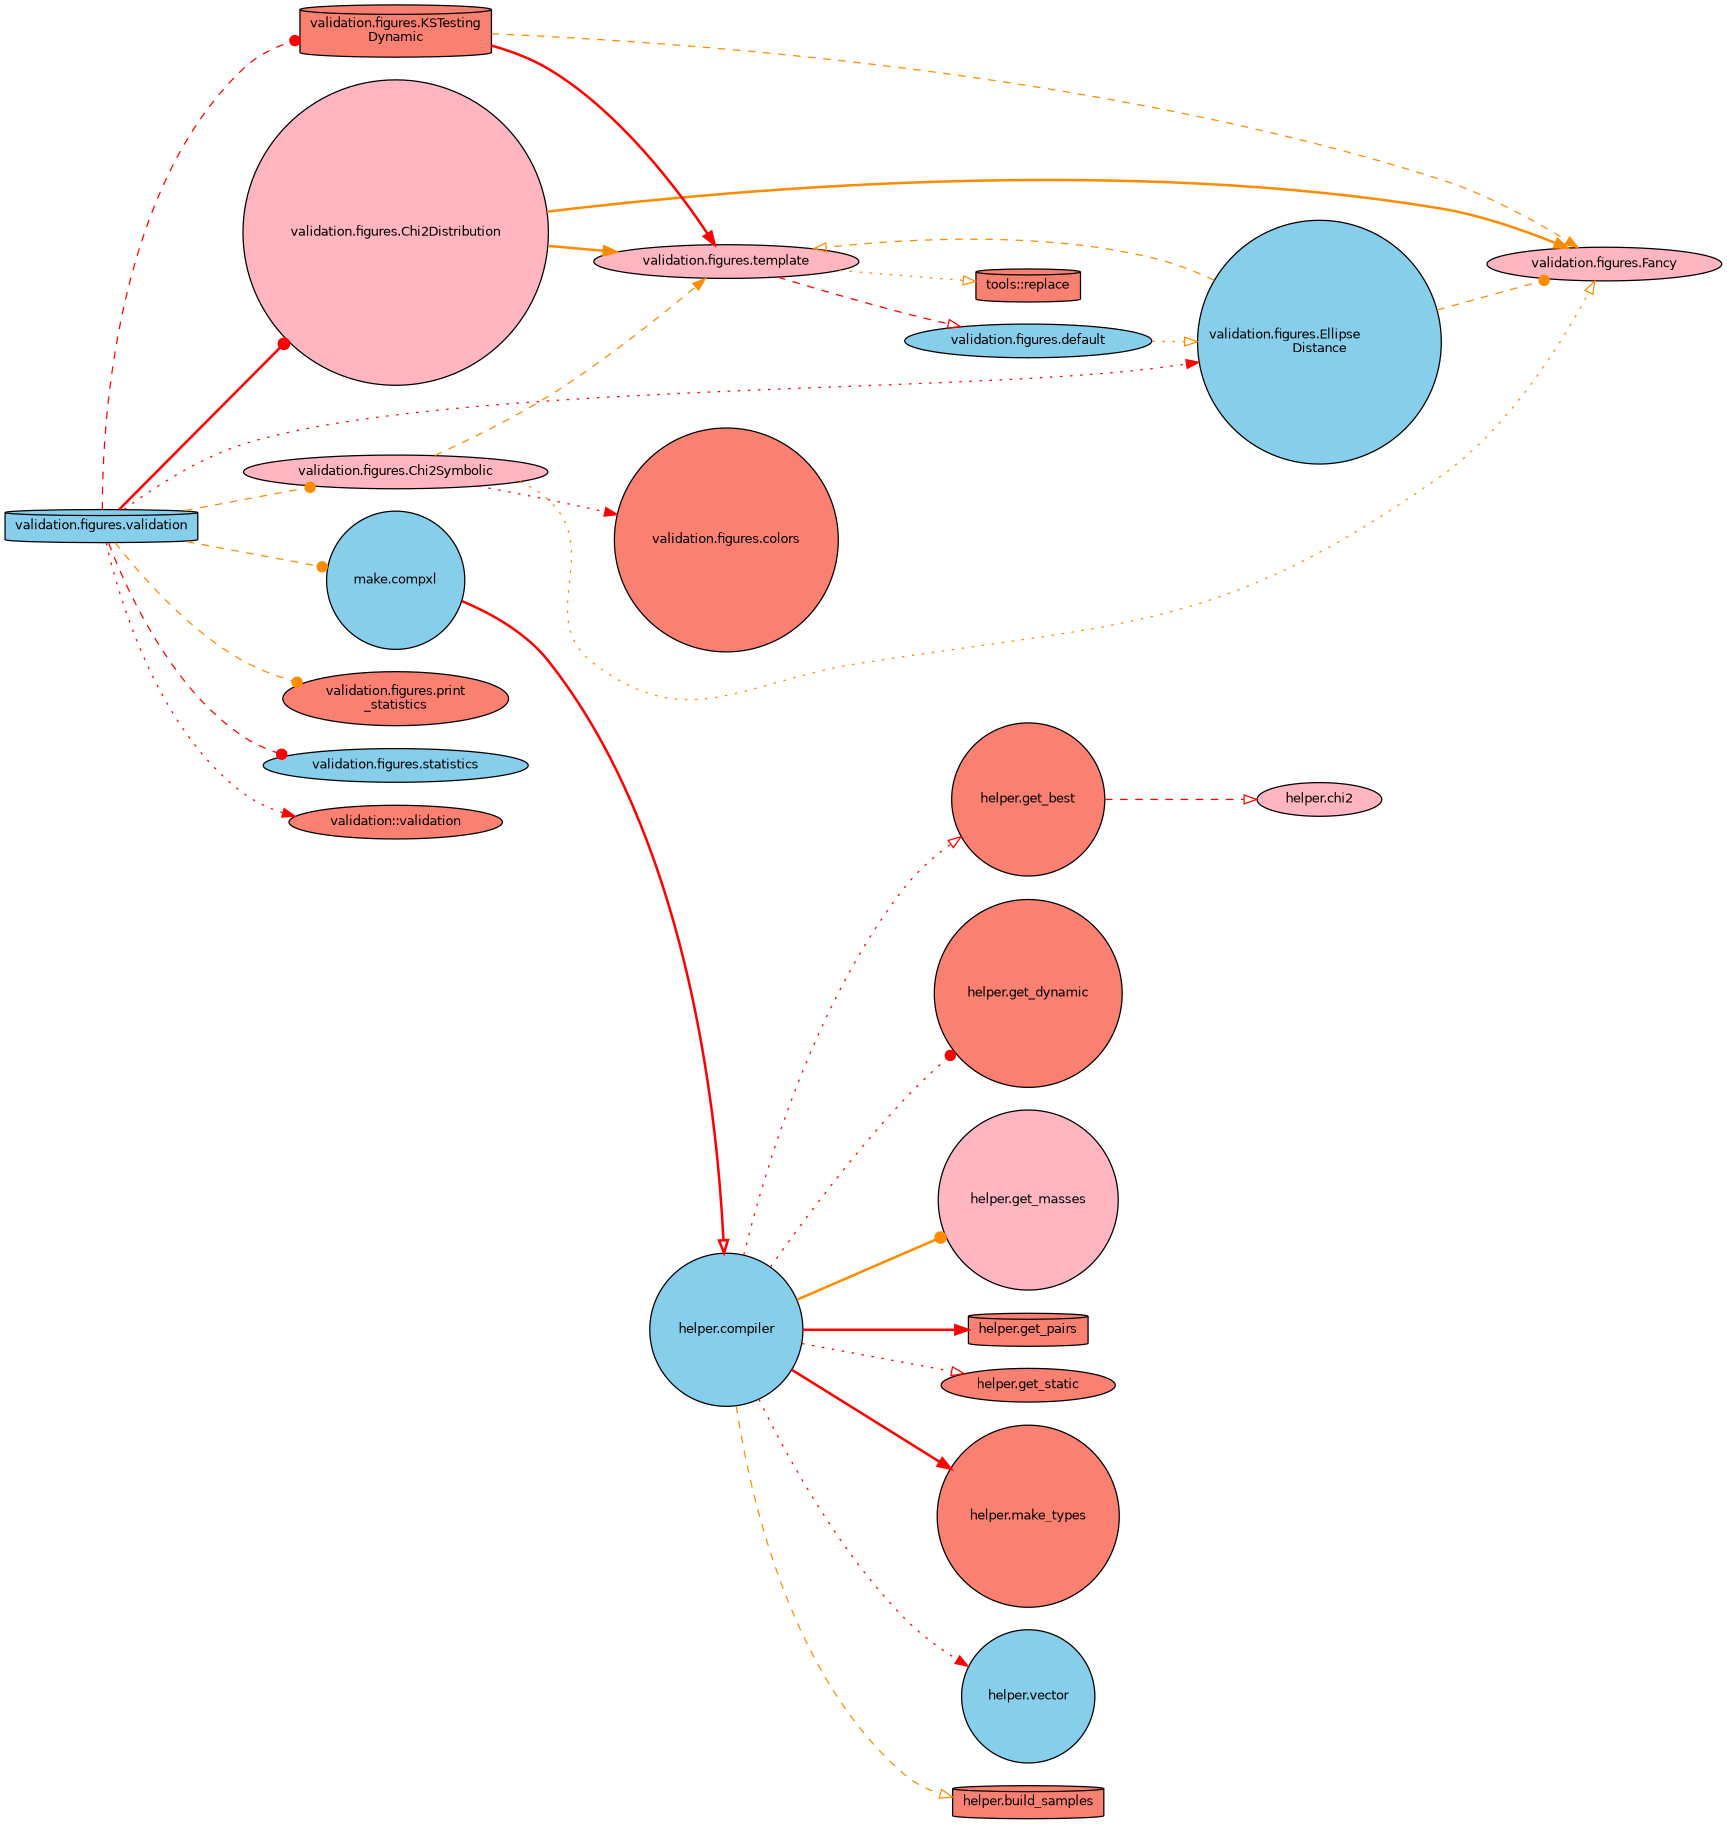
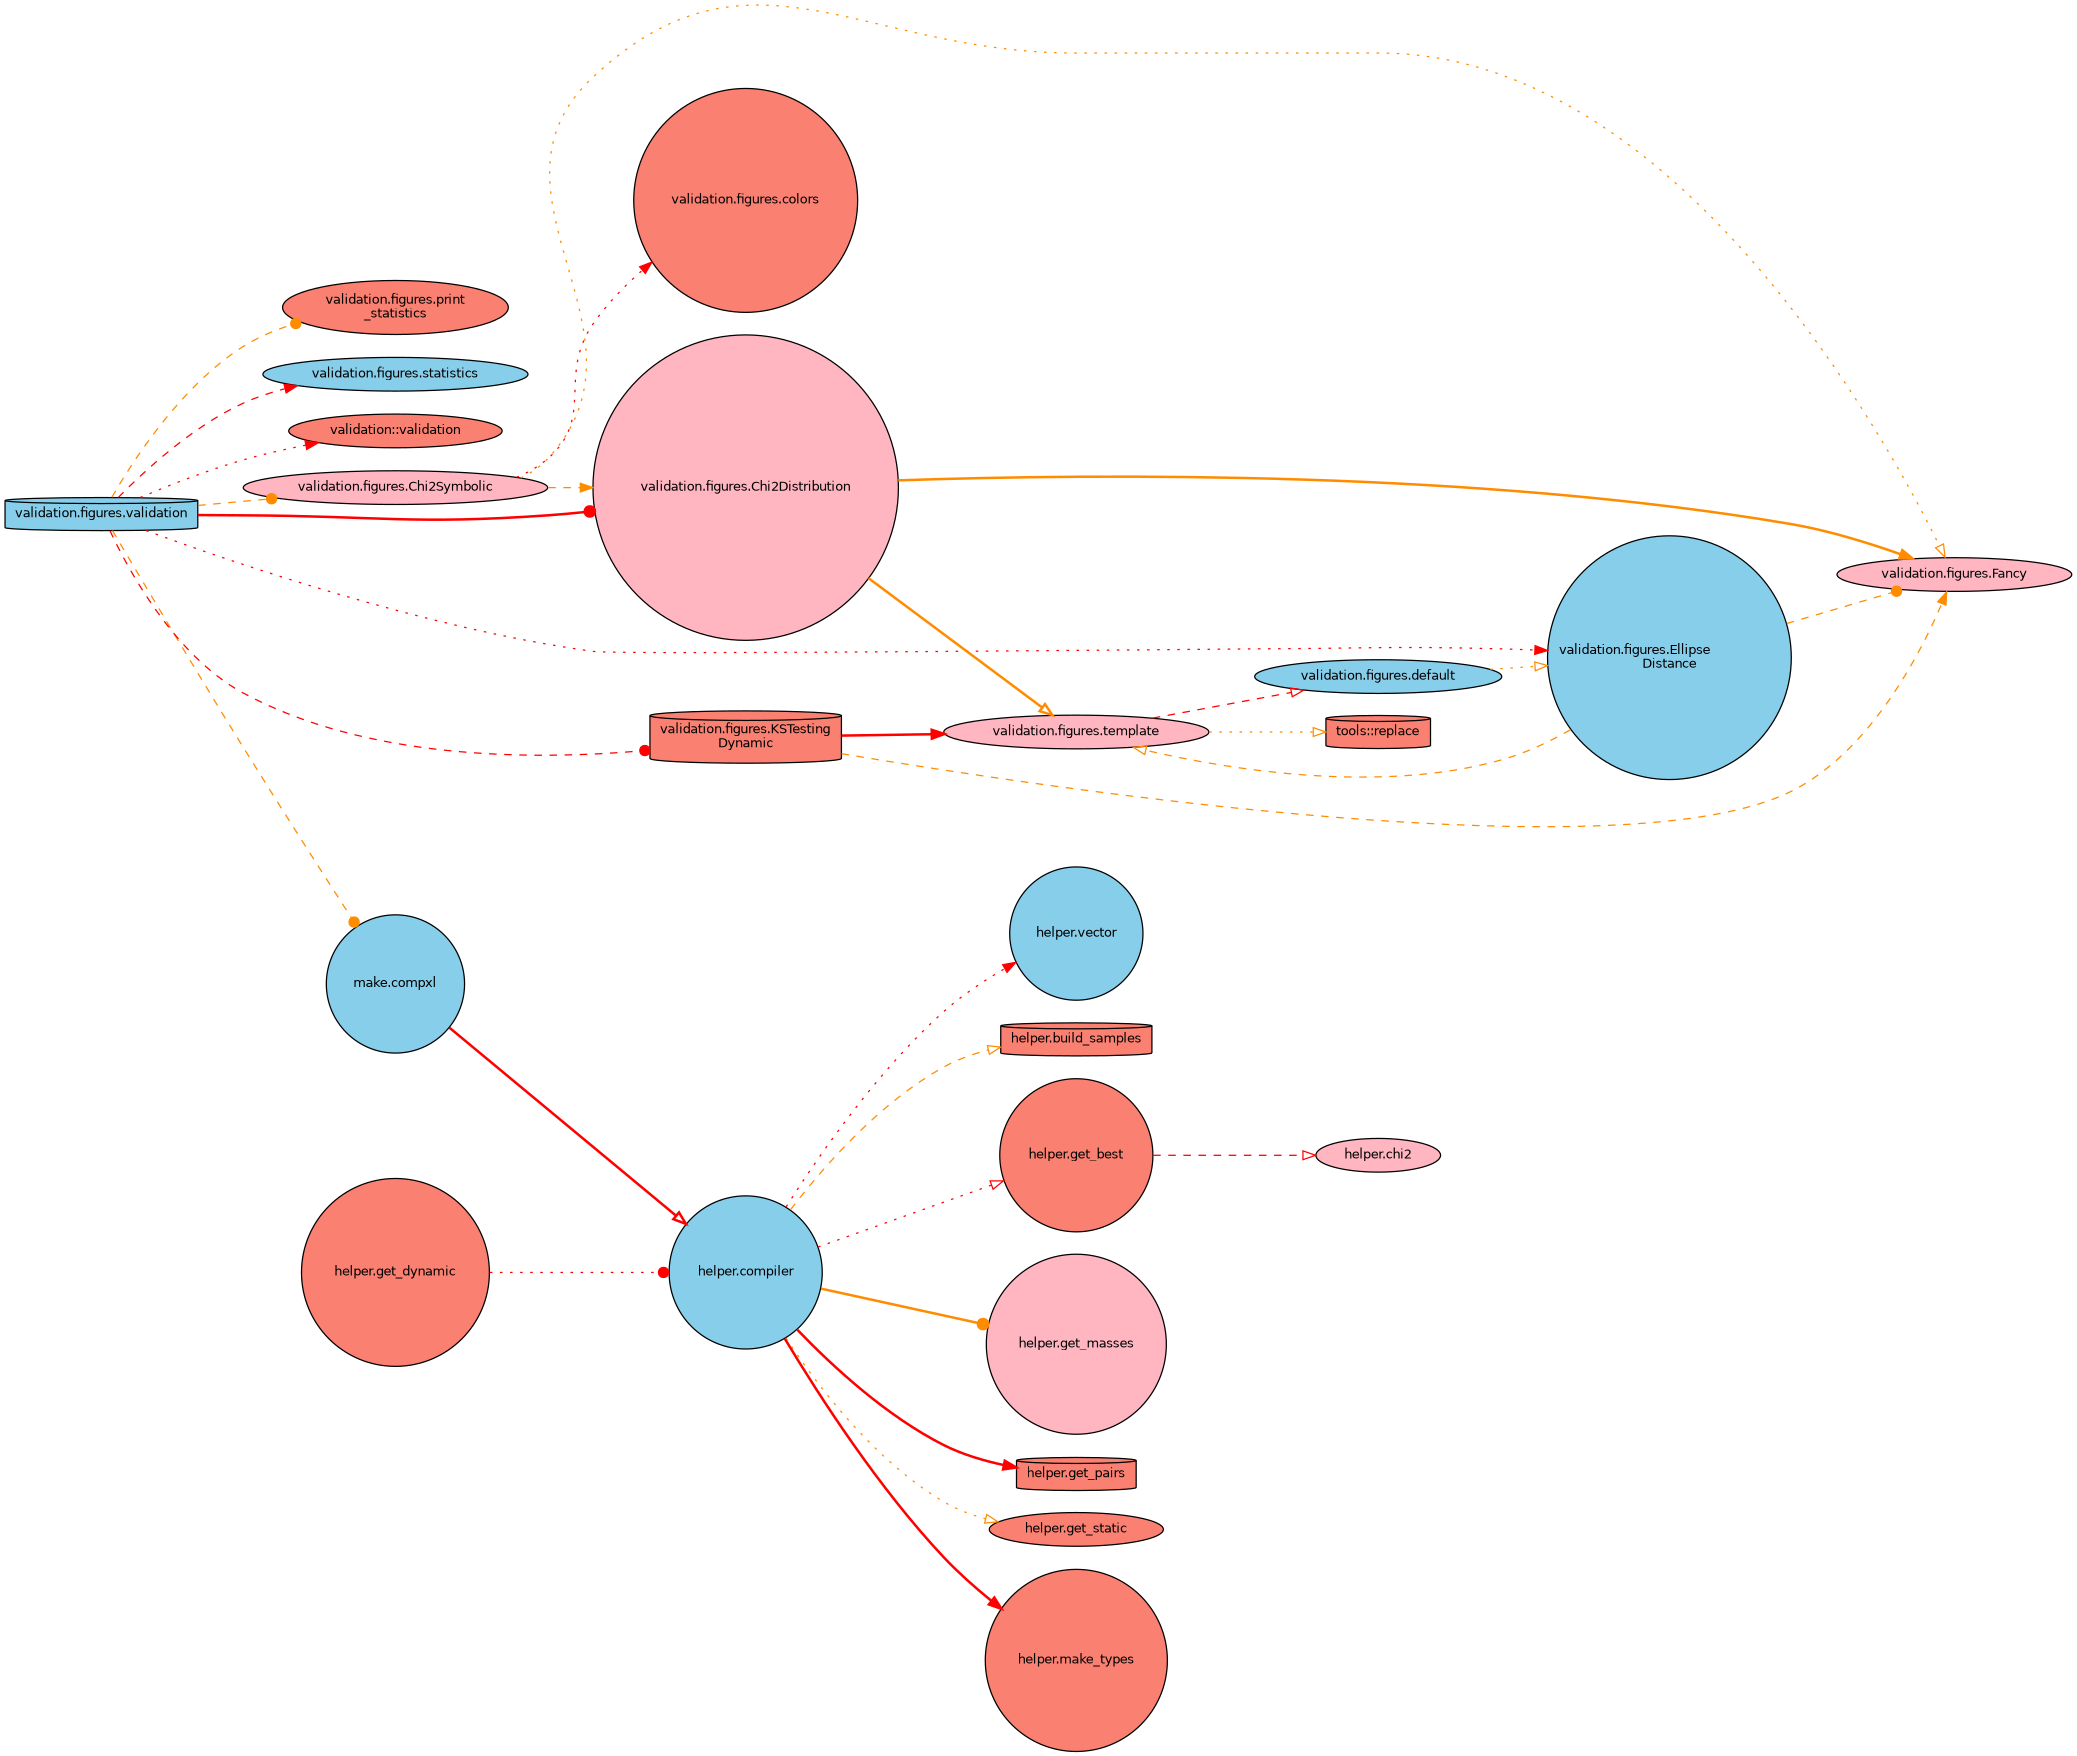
(576, 248) -> (955, 643)
(572, 381) -> (564, 488)
(173, 665) -> (194, 432)
(853, 1158) -> (574, 1272)
(877, 1357) -> (872, 1445)
